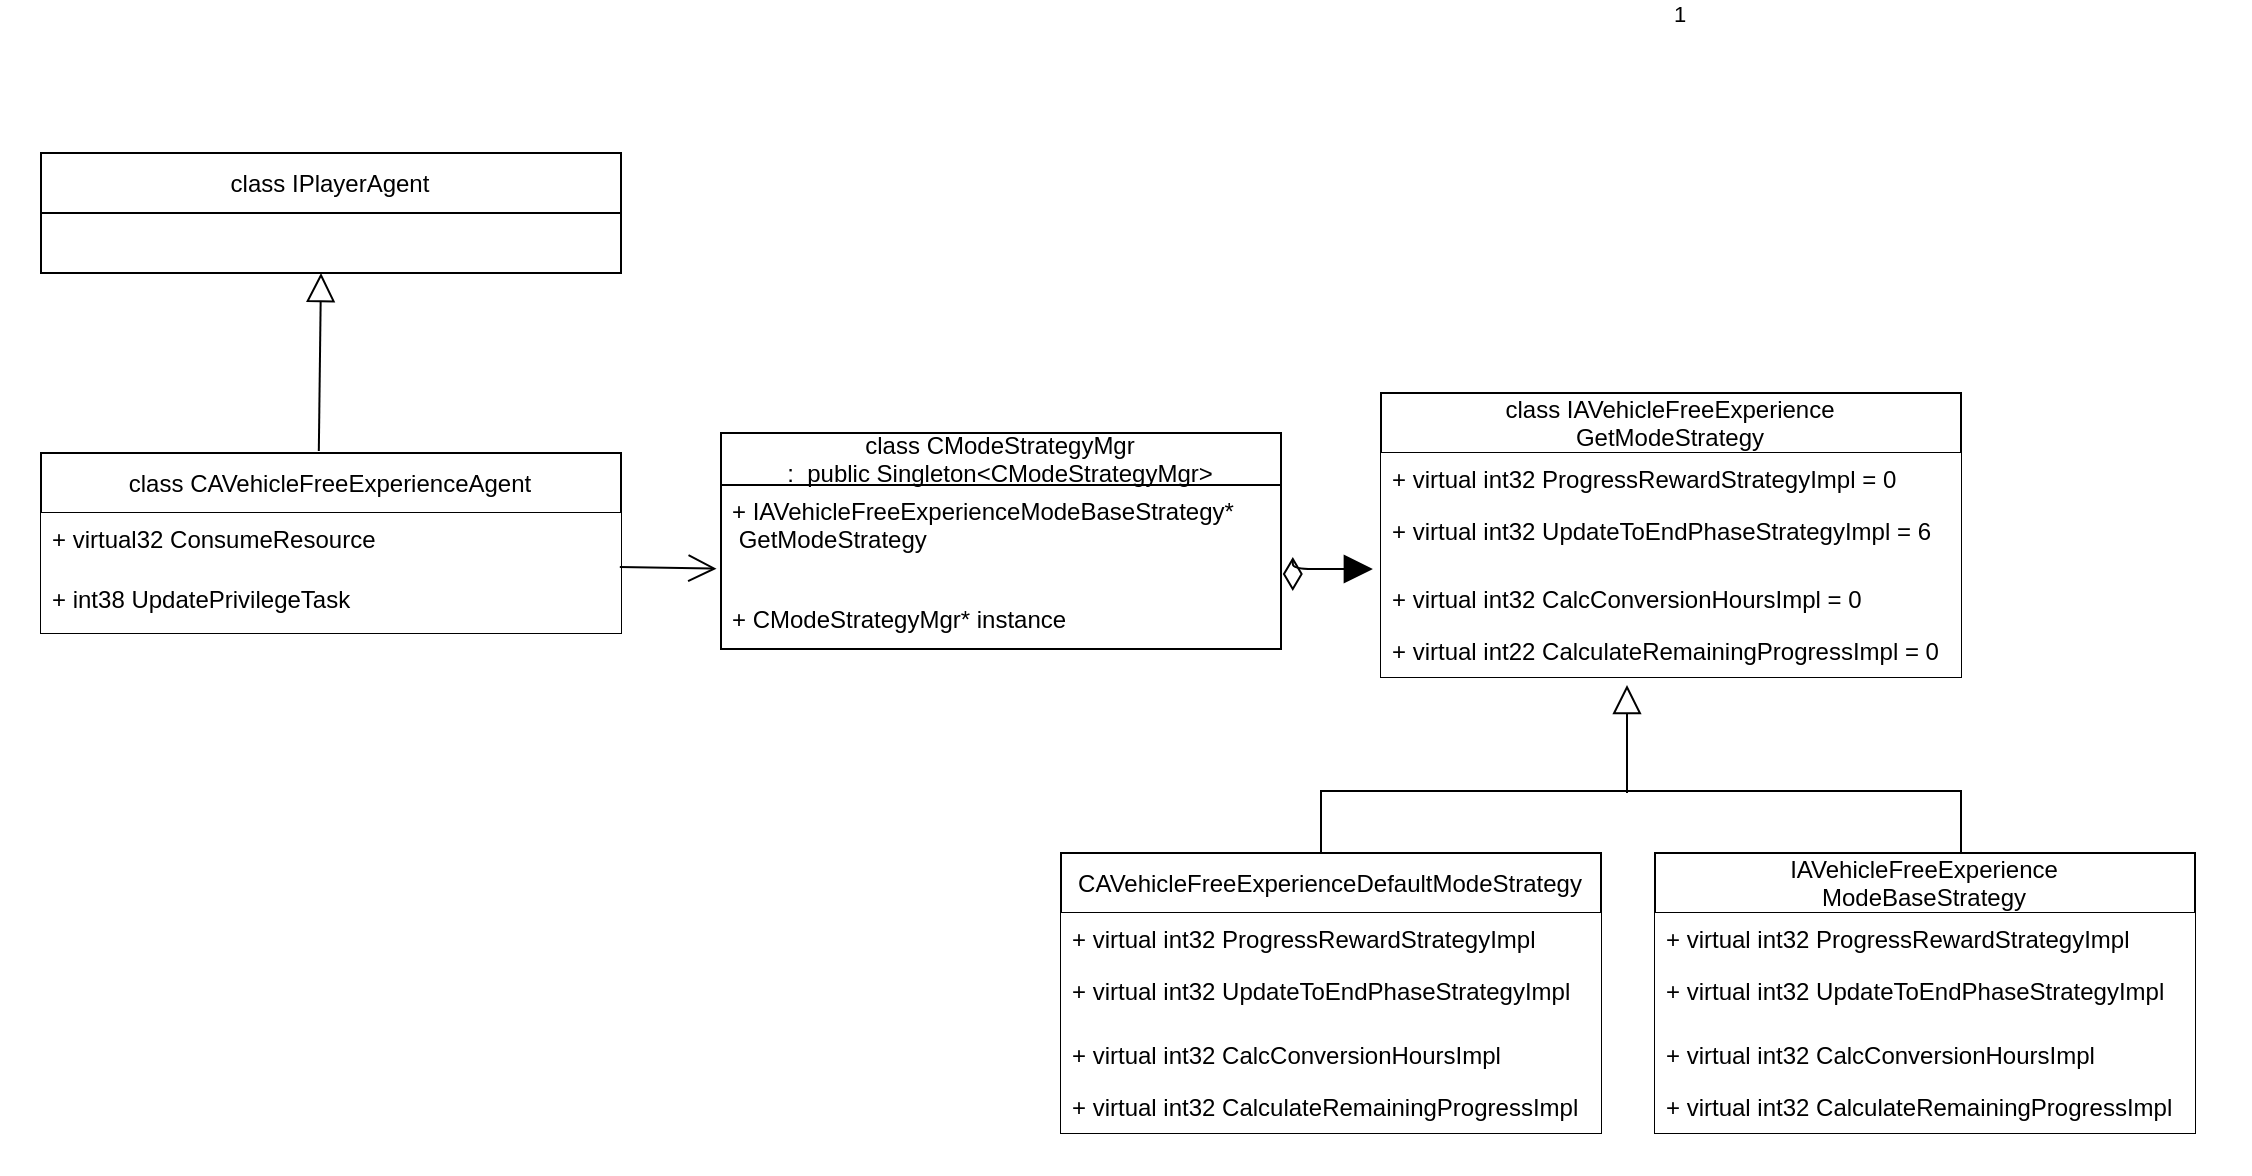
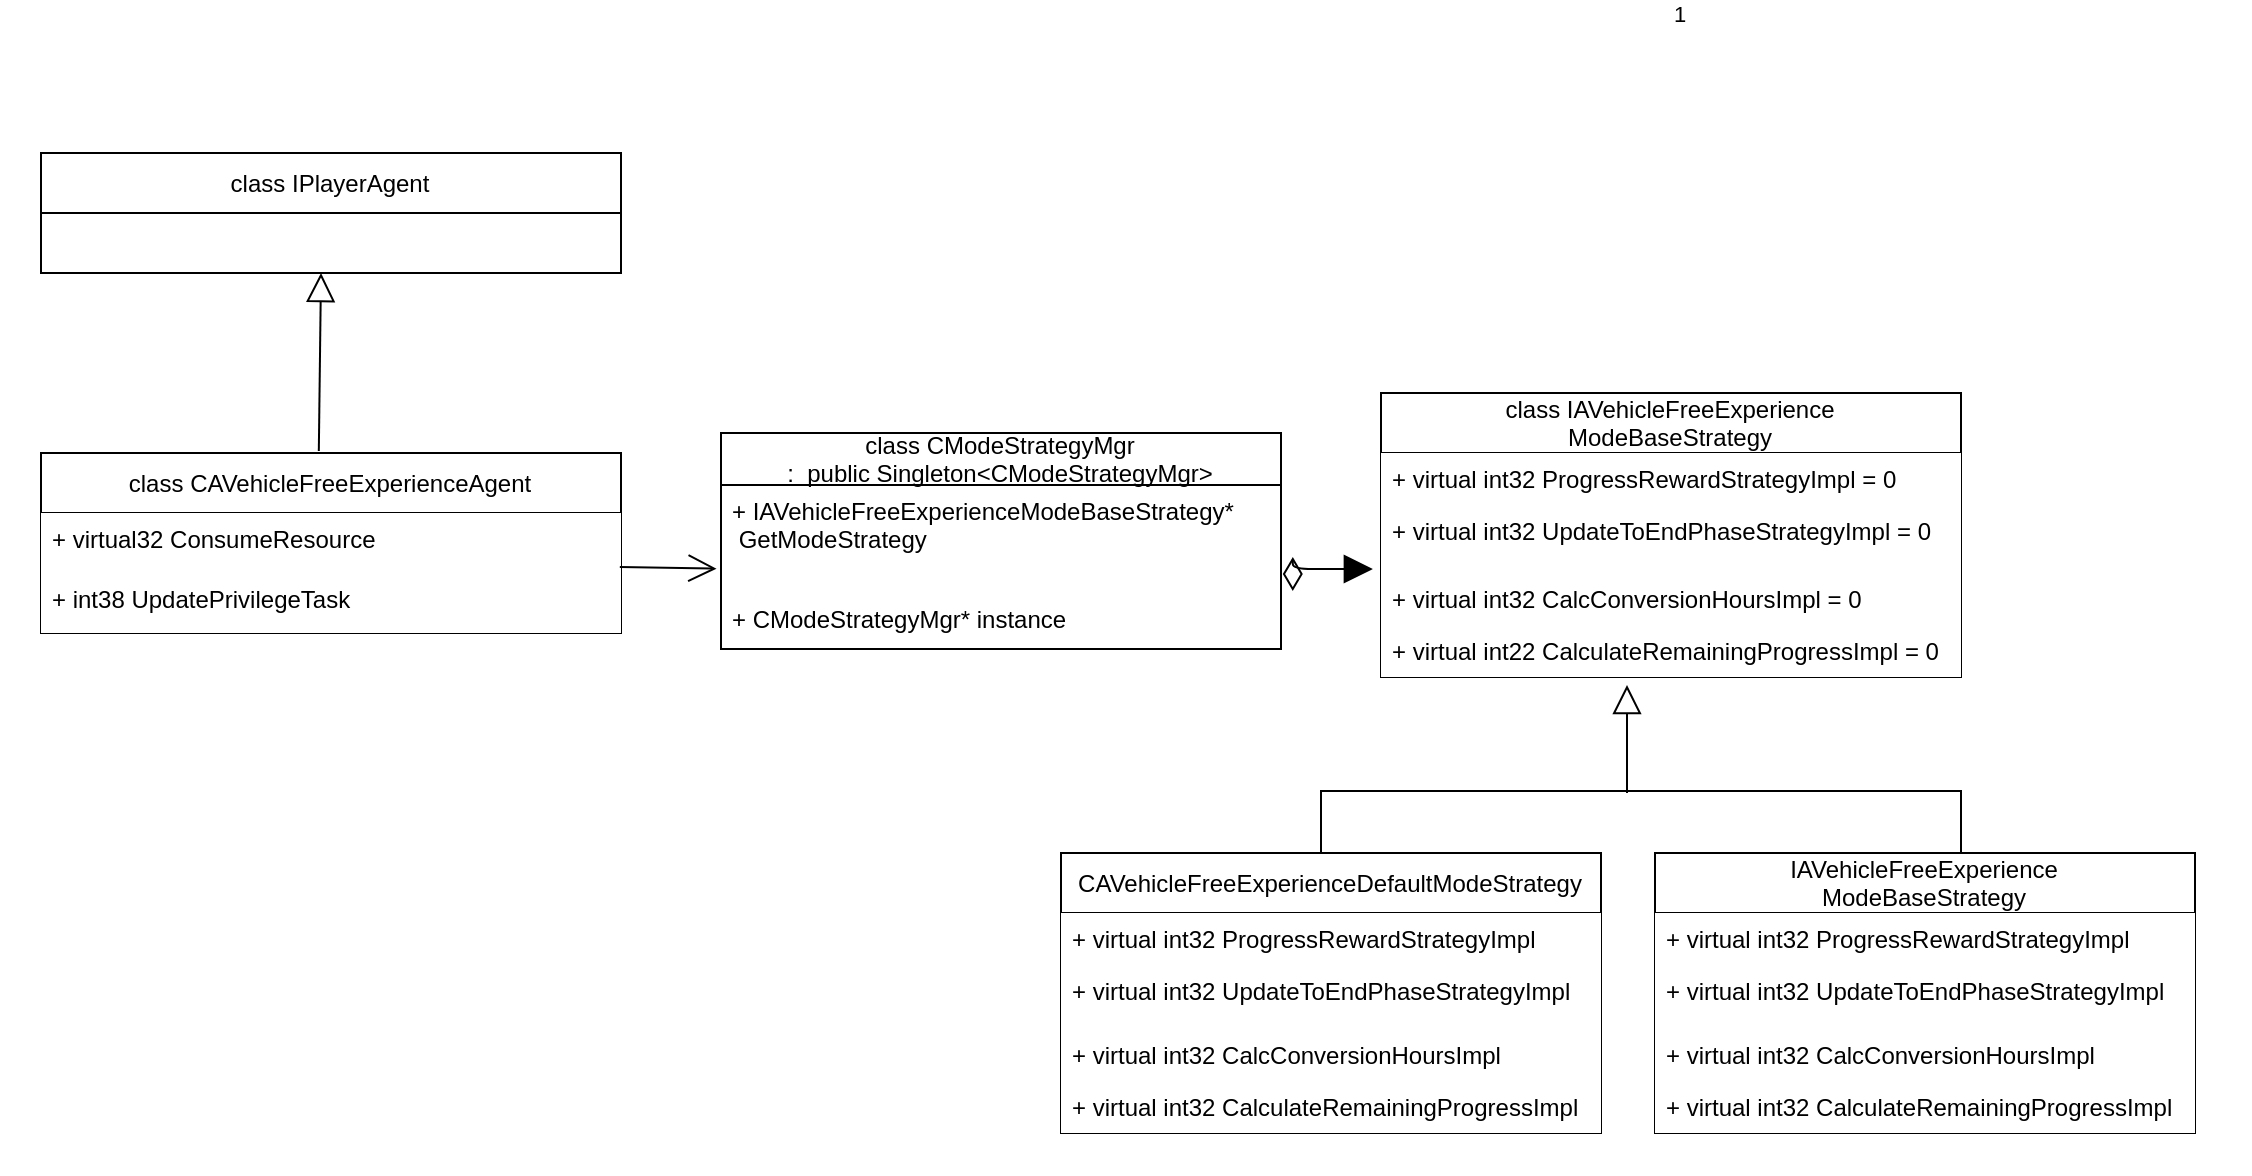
(1670, 410) -> (1670, 410)
(1693, 532) -> (1693, 532)
